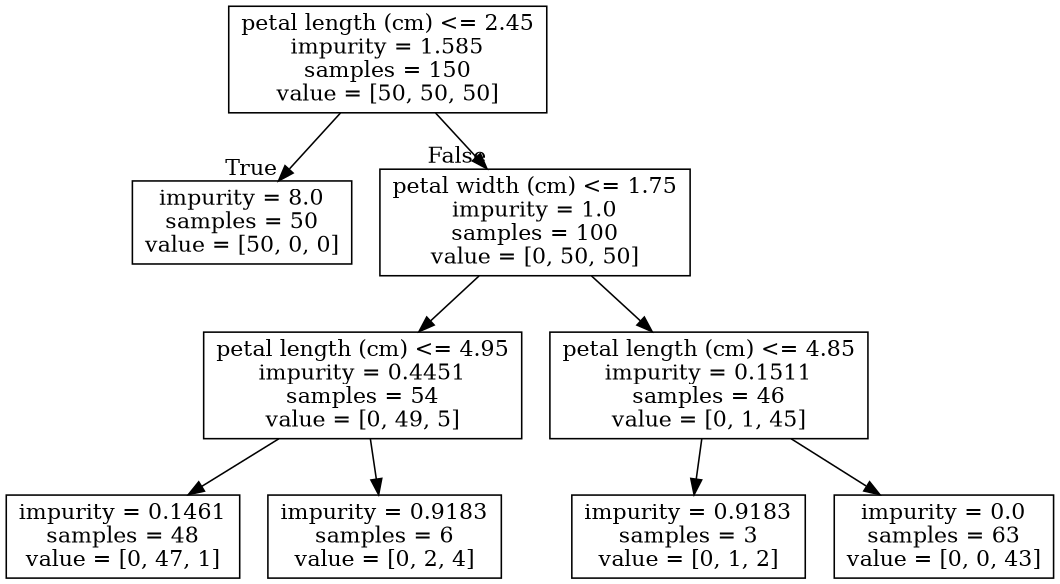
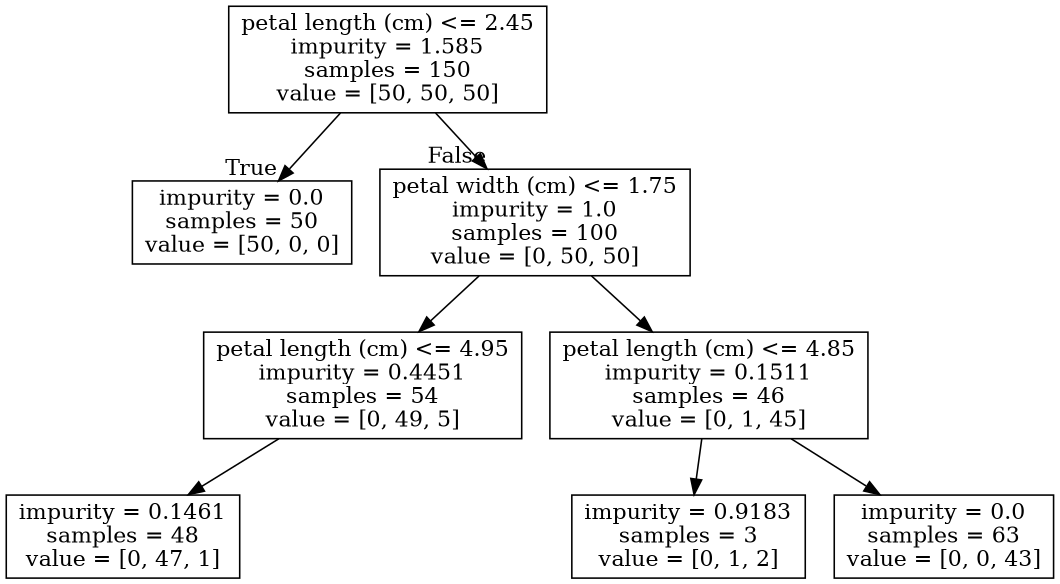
(242, 222) -> (242, 222)
(385, 537) -> none
